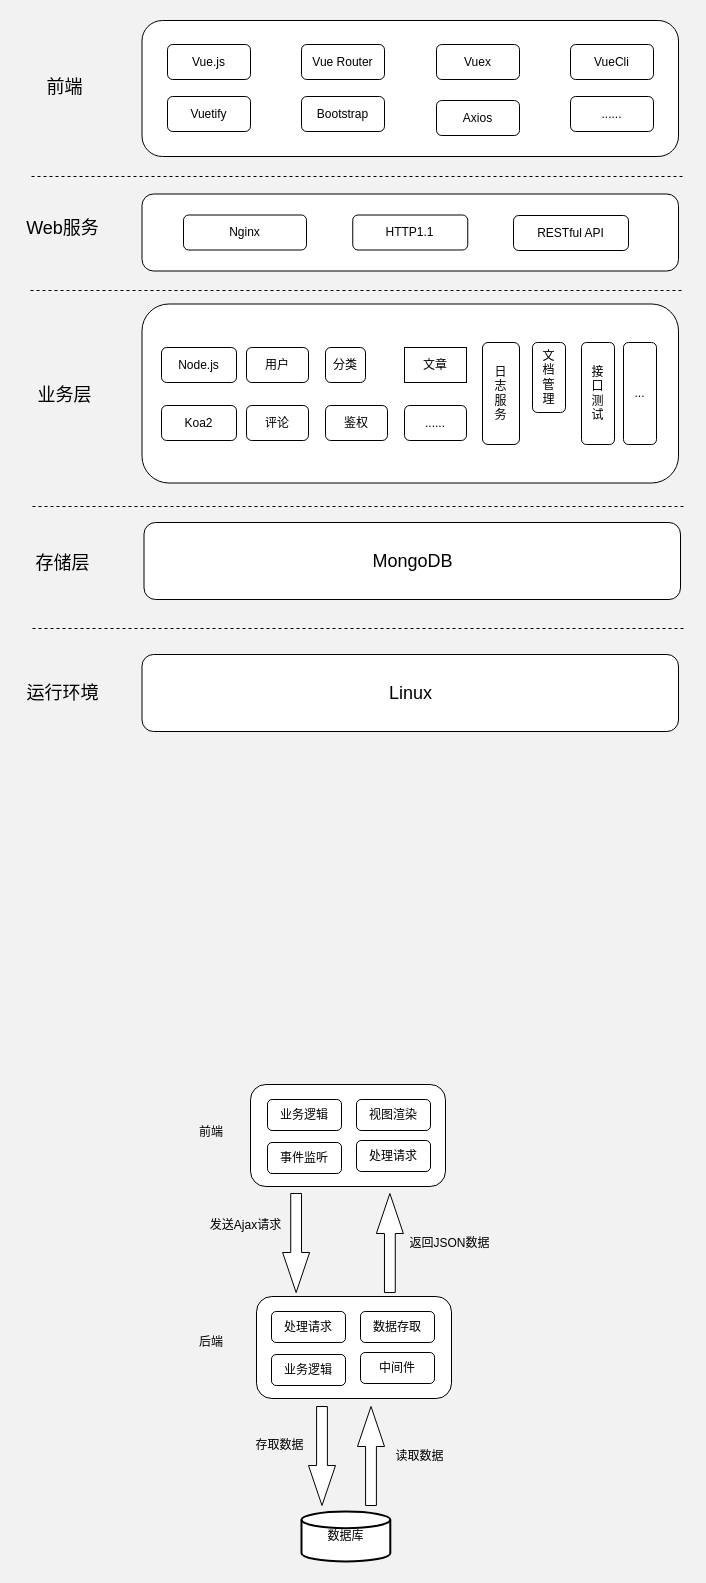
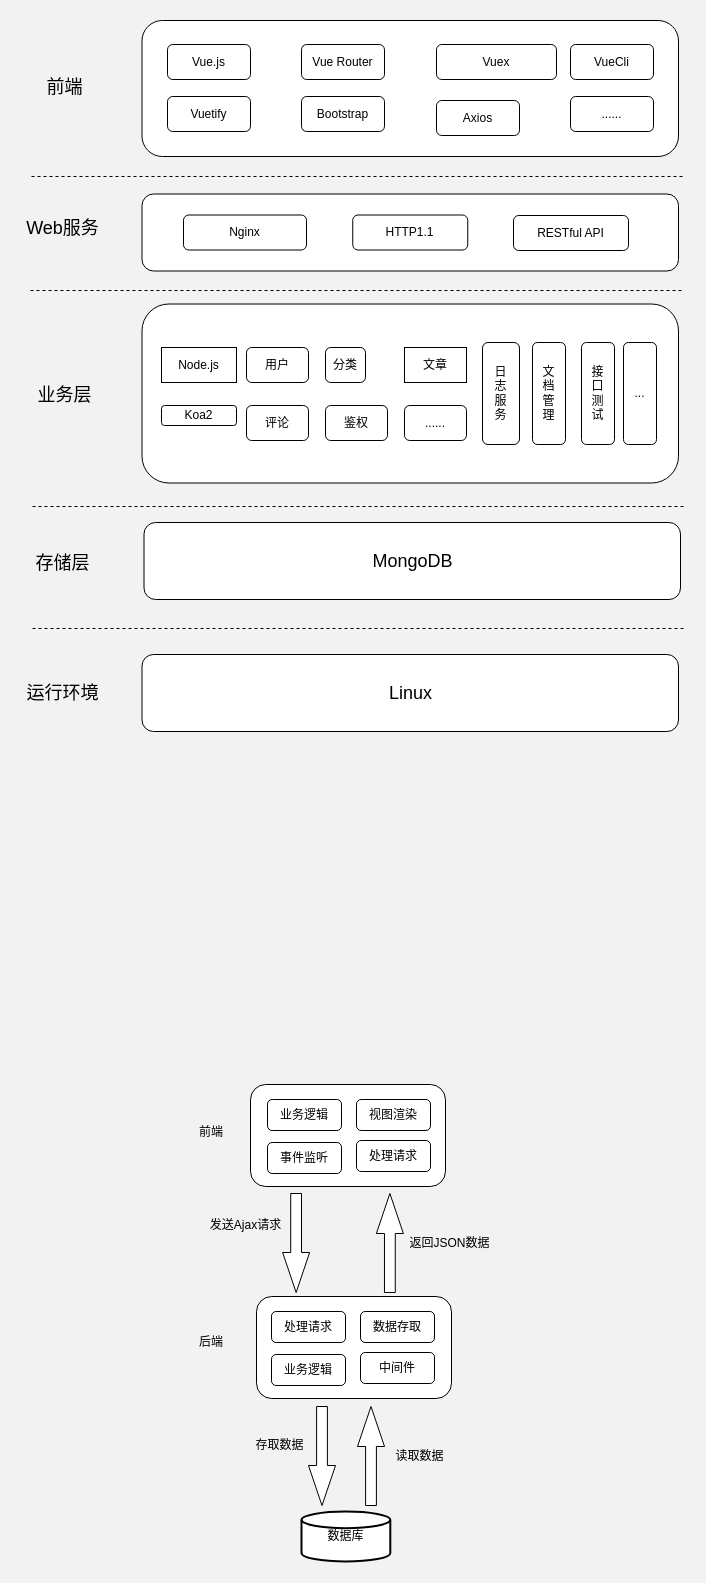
(478, 62) -> (497, 62)
(199, 365) -> (199, 365)
(549, 378) -> (549, 394)
(199, 423) -> (199, 416)
